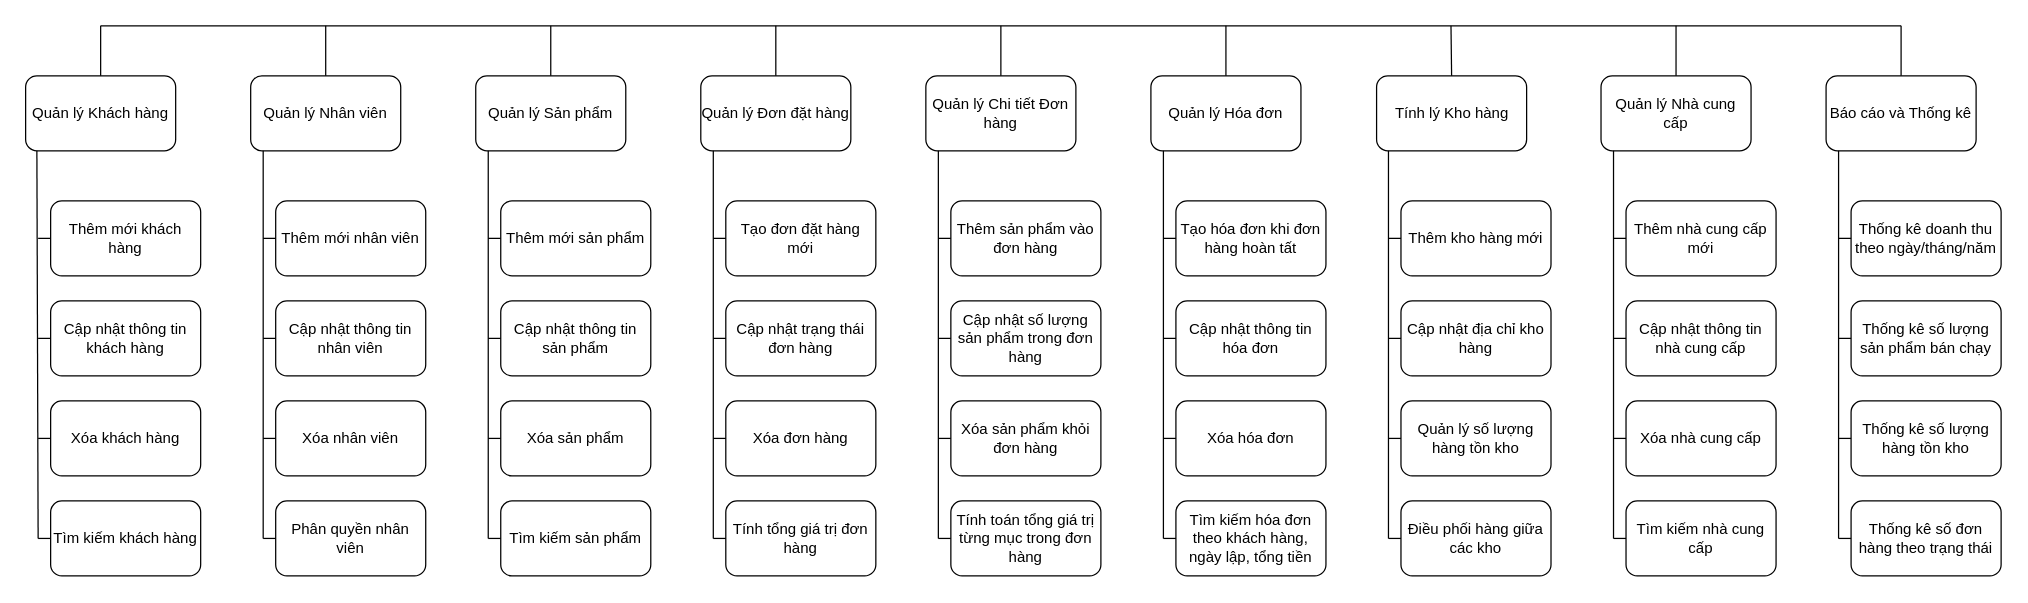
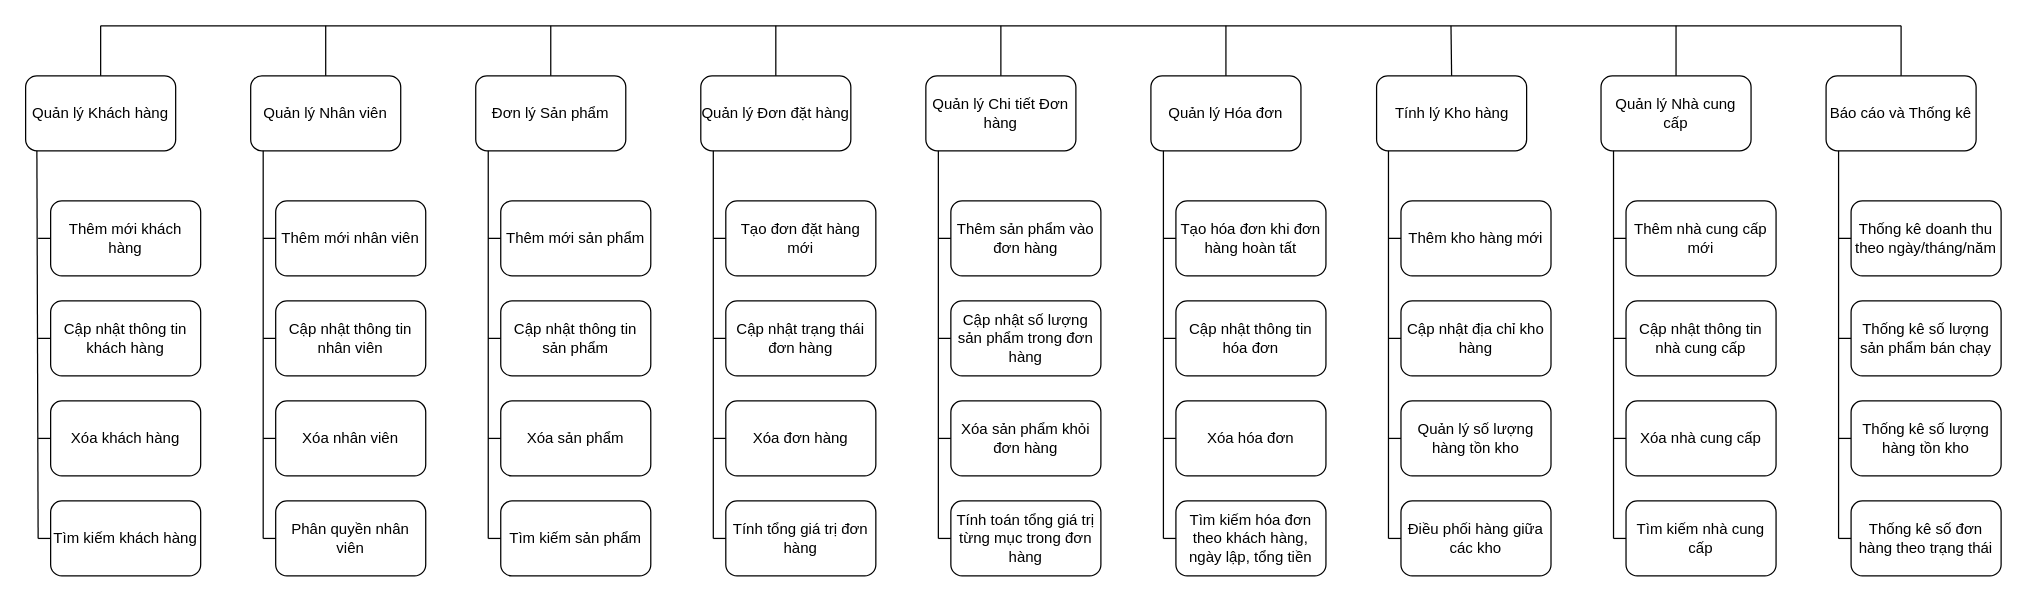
(551, 113) -> (551, 113)
